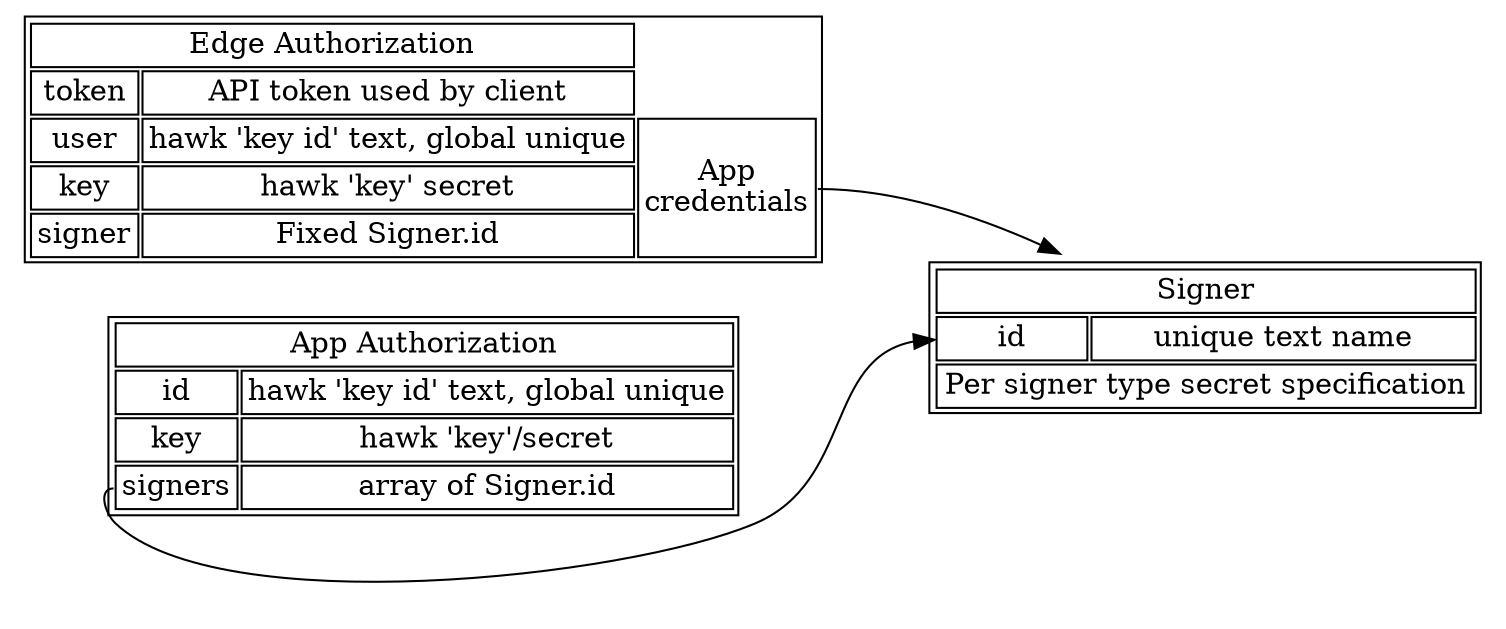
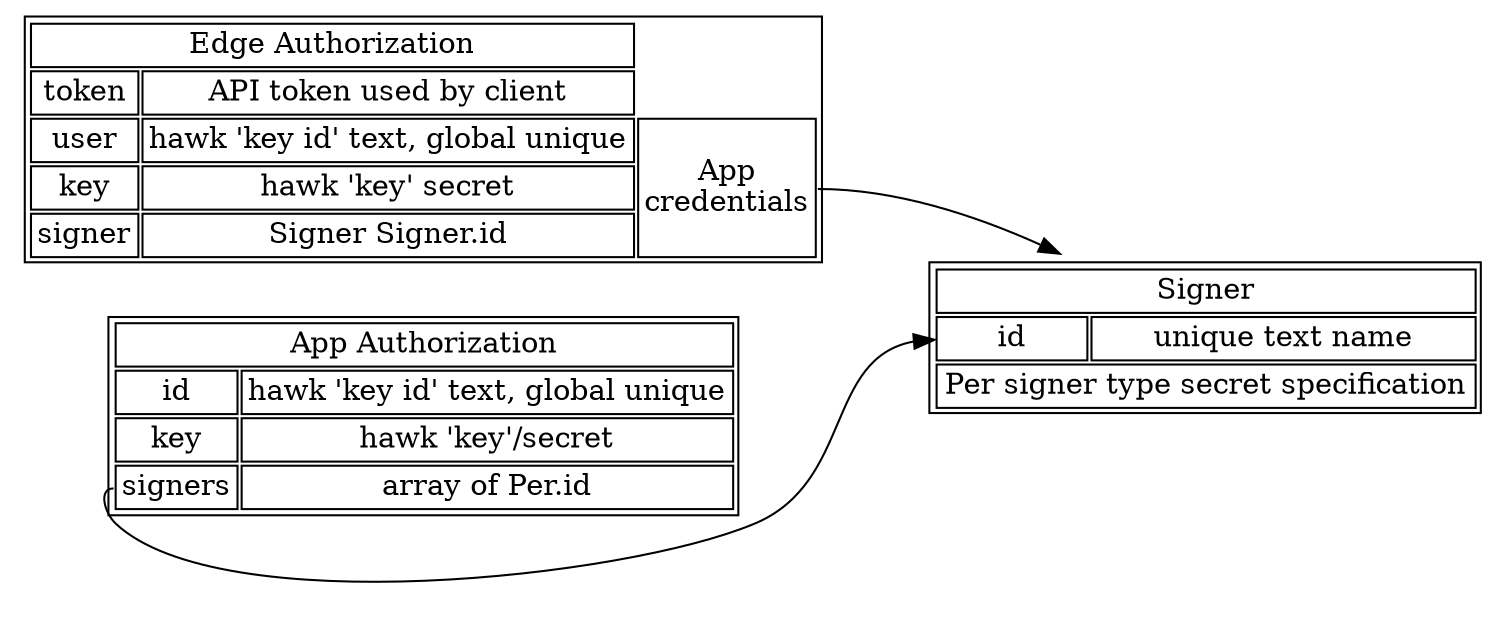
(388, 234) -> (388, 234)
(487, 486) -> (487, 486)
